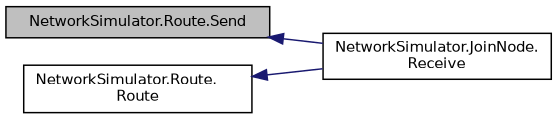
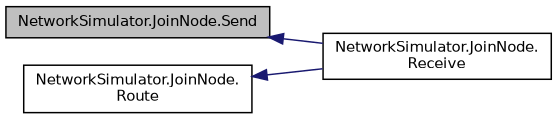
(138, 22) -> (138, 22)
(138, 89) -> (138, 89)
